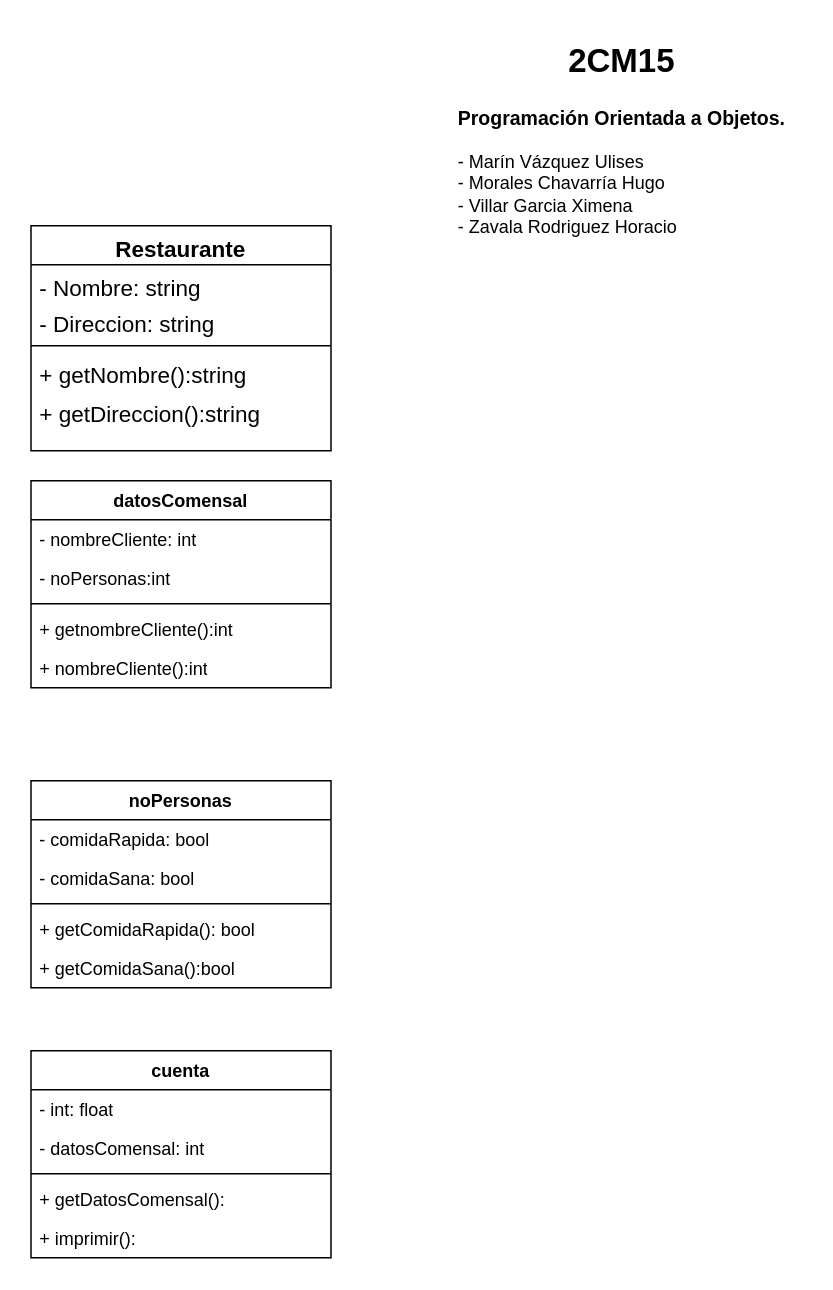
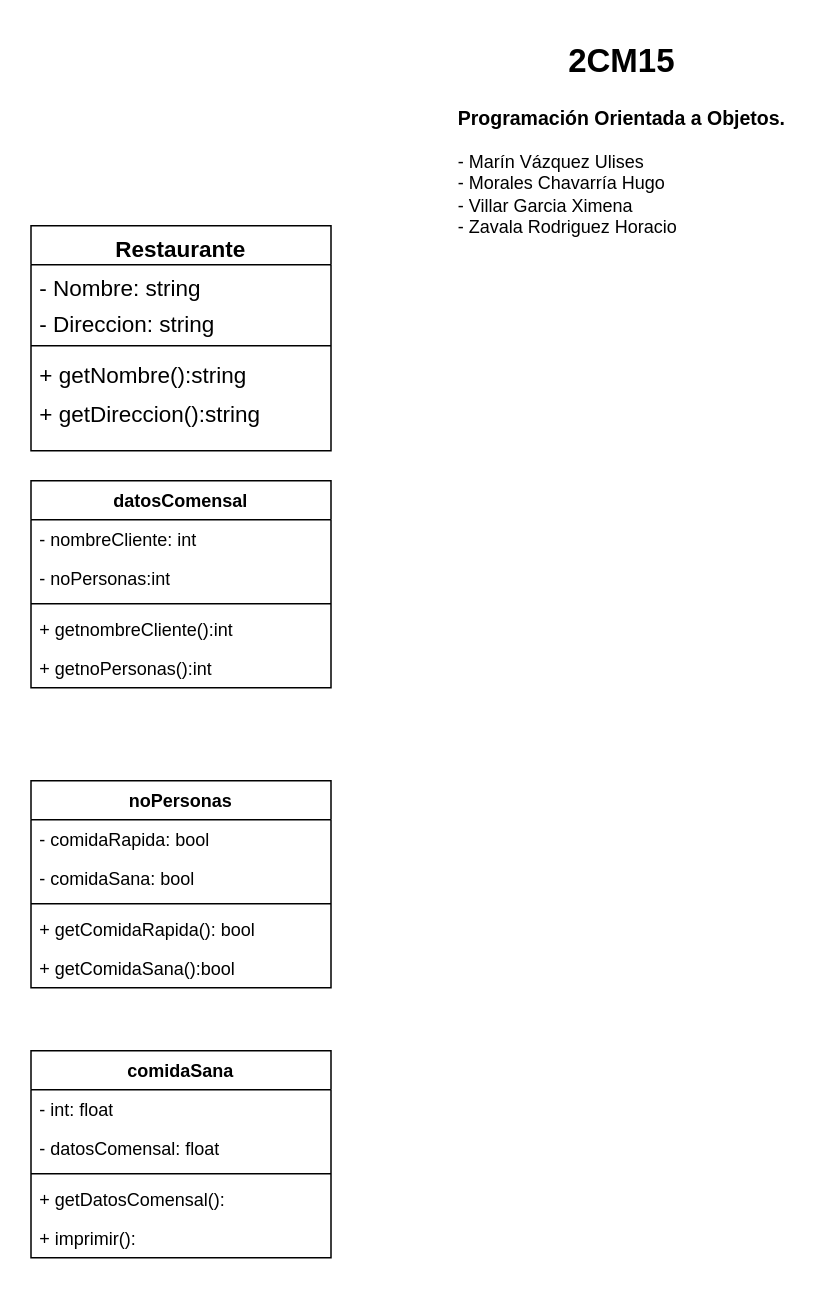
(134, 670) -> (139, 670)
(181, 1072) -> (181, 1072)
(129, 1150) -> (139, 1150)
